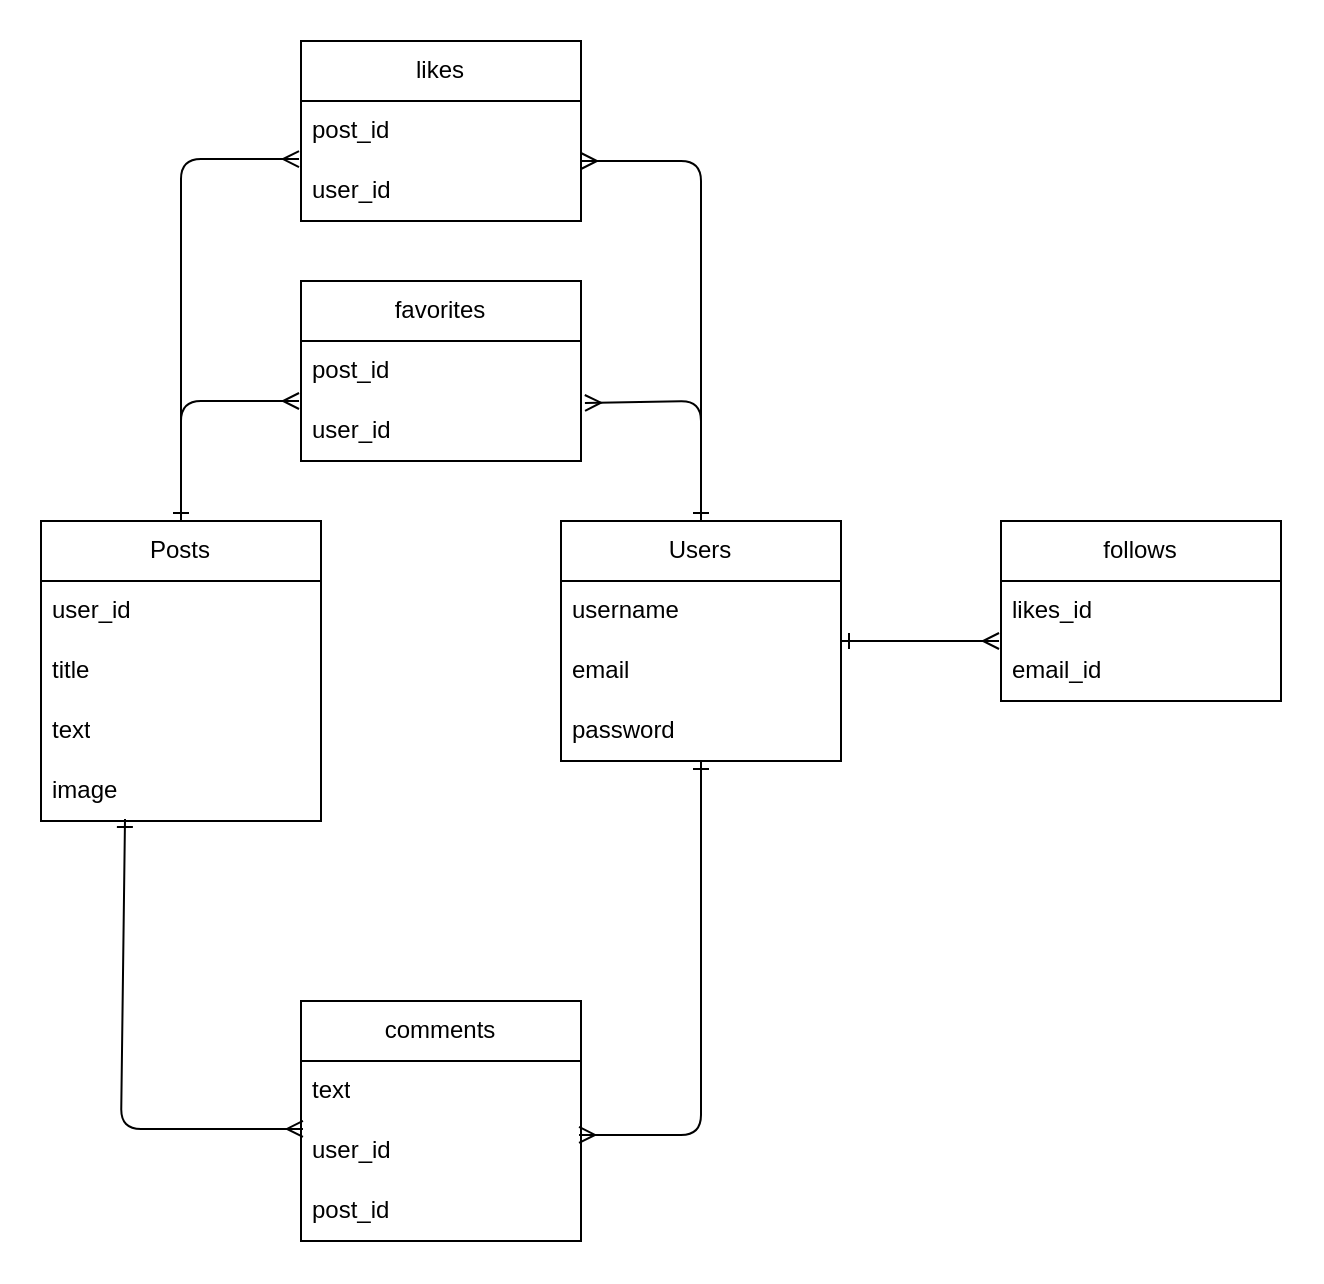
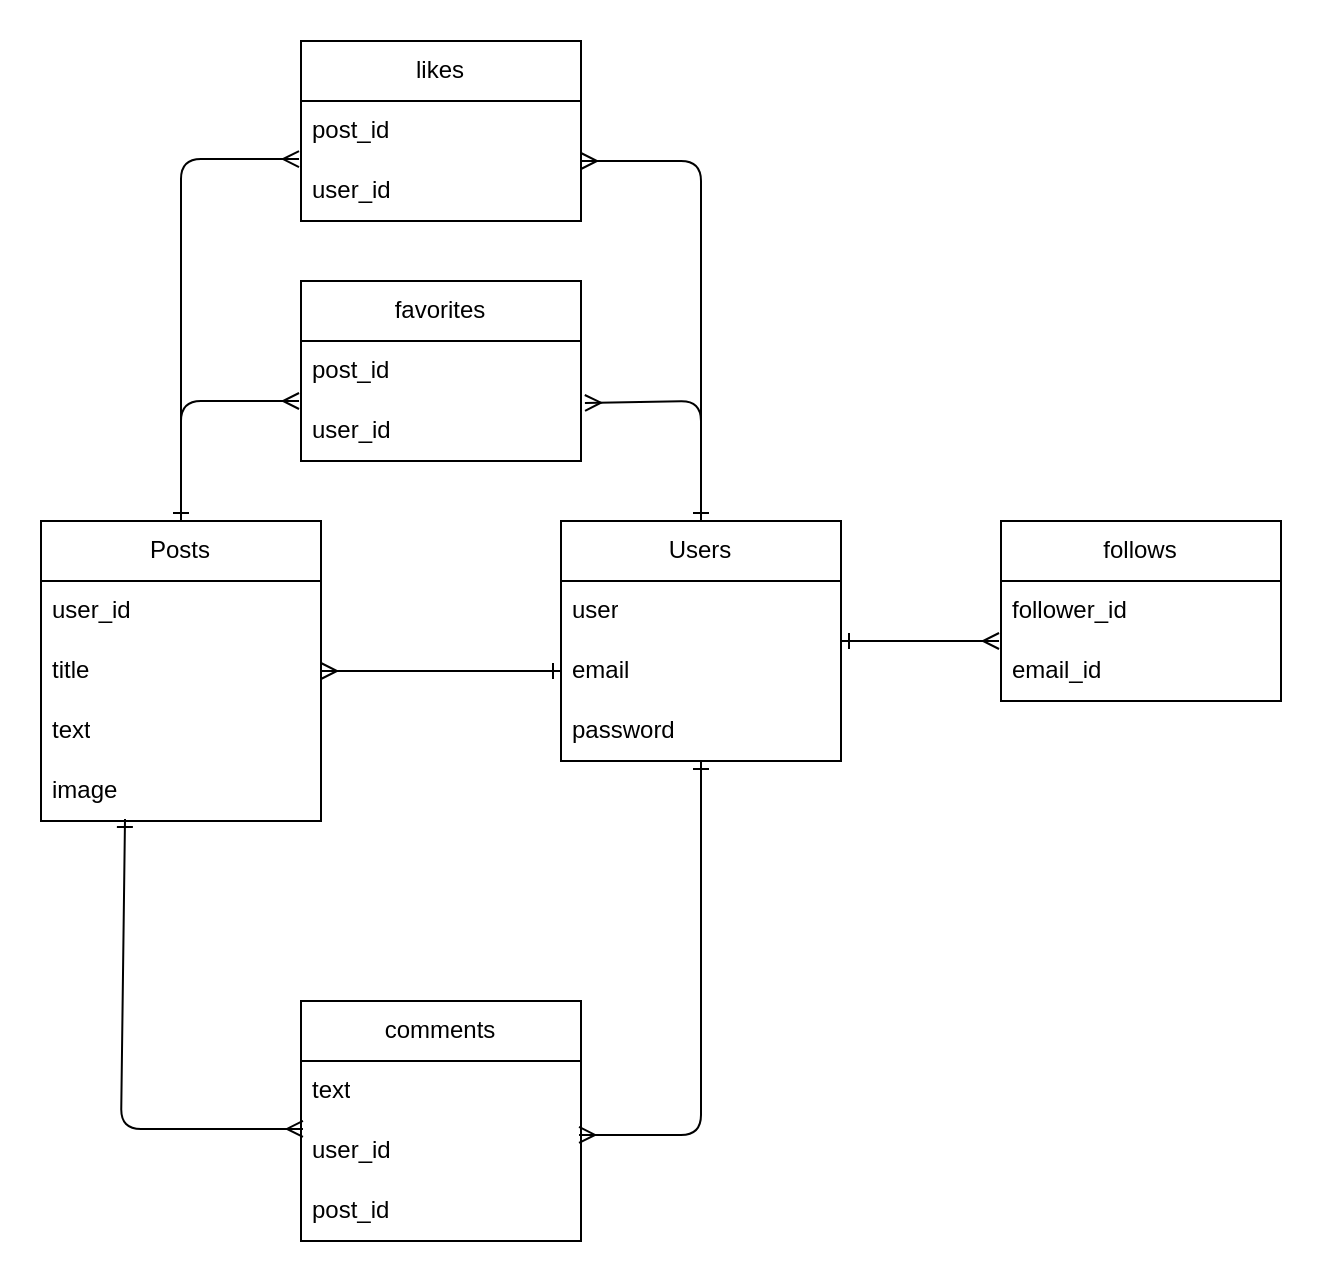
(627, 611) -> (600, 611)
(1057, 611) -> (1078, 611)
none -> (441, 671)
